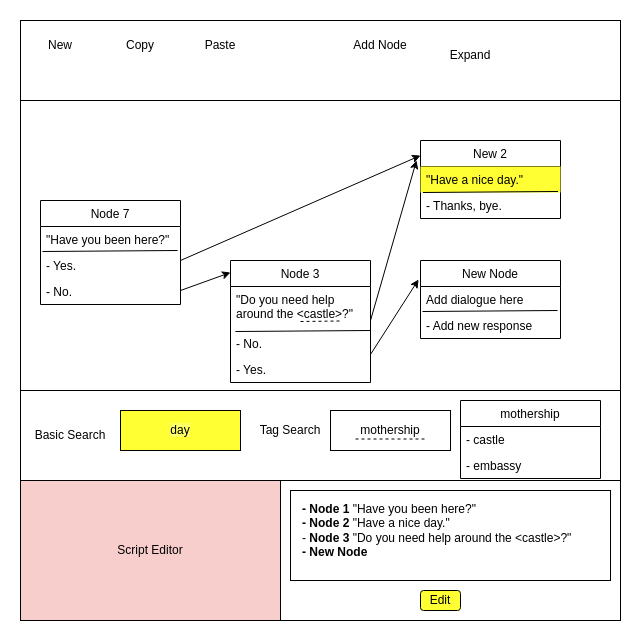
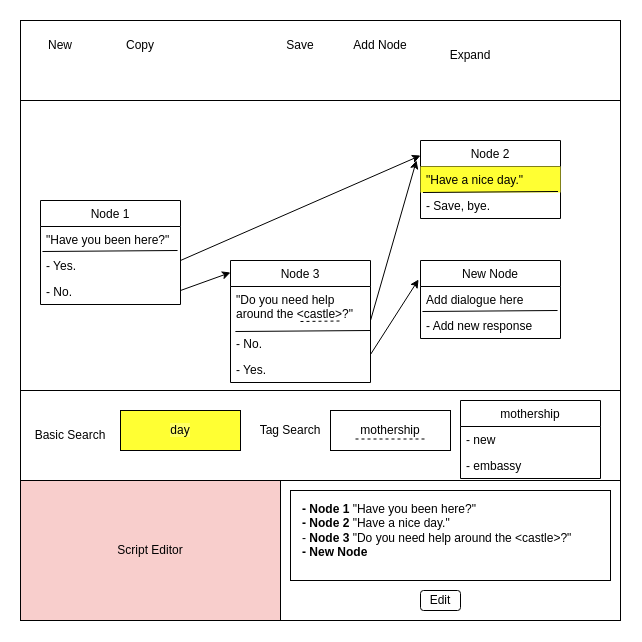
(221, 46) -> none
none -> (301, 46)
(490, 154) -> (490, 154)
(467, 206) -> (460, 206)
(110, 214) -> (110, 214)
(490, 440) -> (481, 440)
(441, 601) -> (441, 601)
